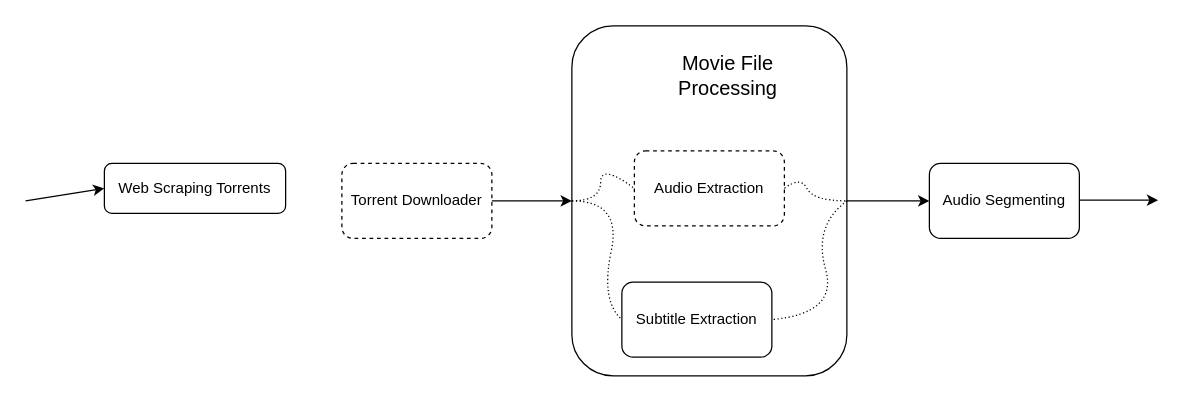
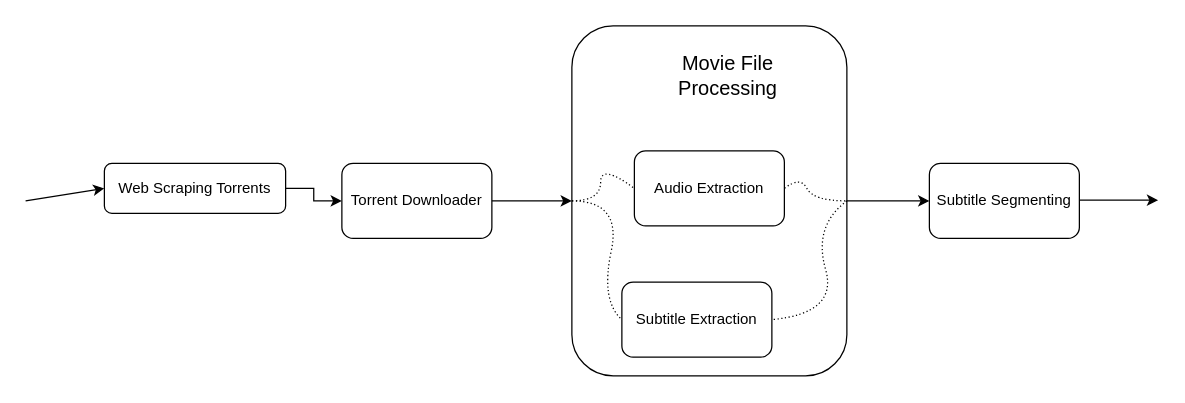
(709, 188) -> (709, 188)
none -> (314, 190)
(417, 201) -> (417, 201)
(1004, 201) -> (1004, 201)
